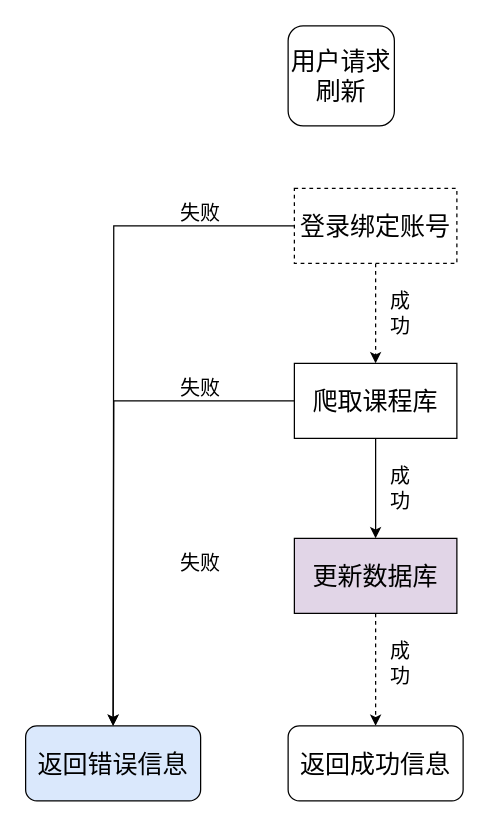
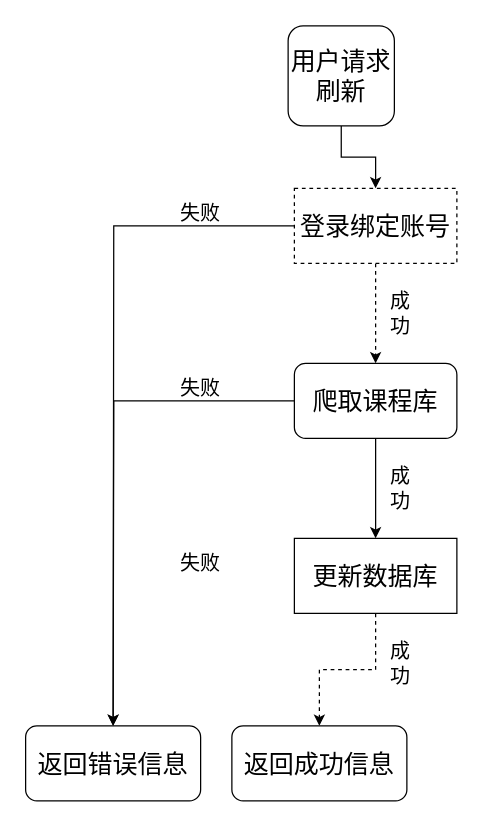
none -> (354, 157)
(376, 401) -> (376, 401)
(376, 576) -> (376, 576)
(113, 763) -> (113, 763)
(376, 763) -> (319, 763)
